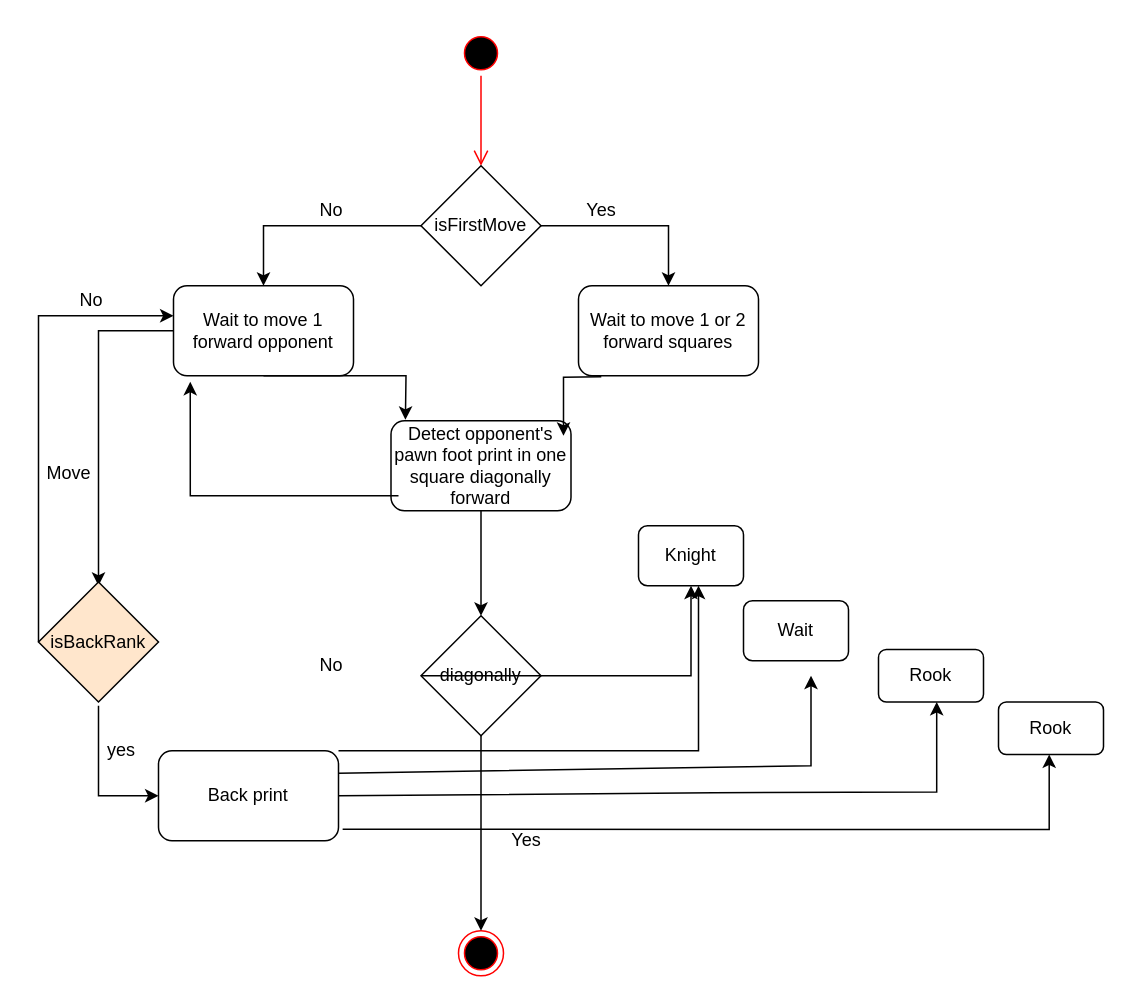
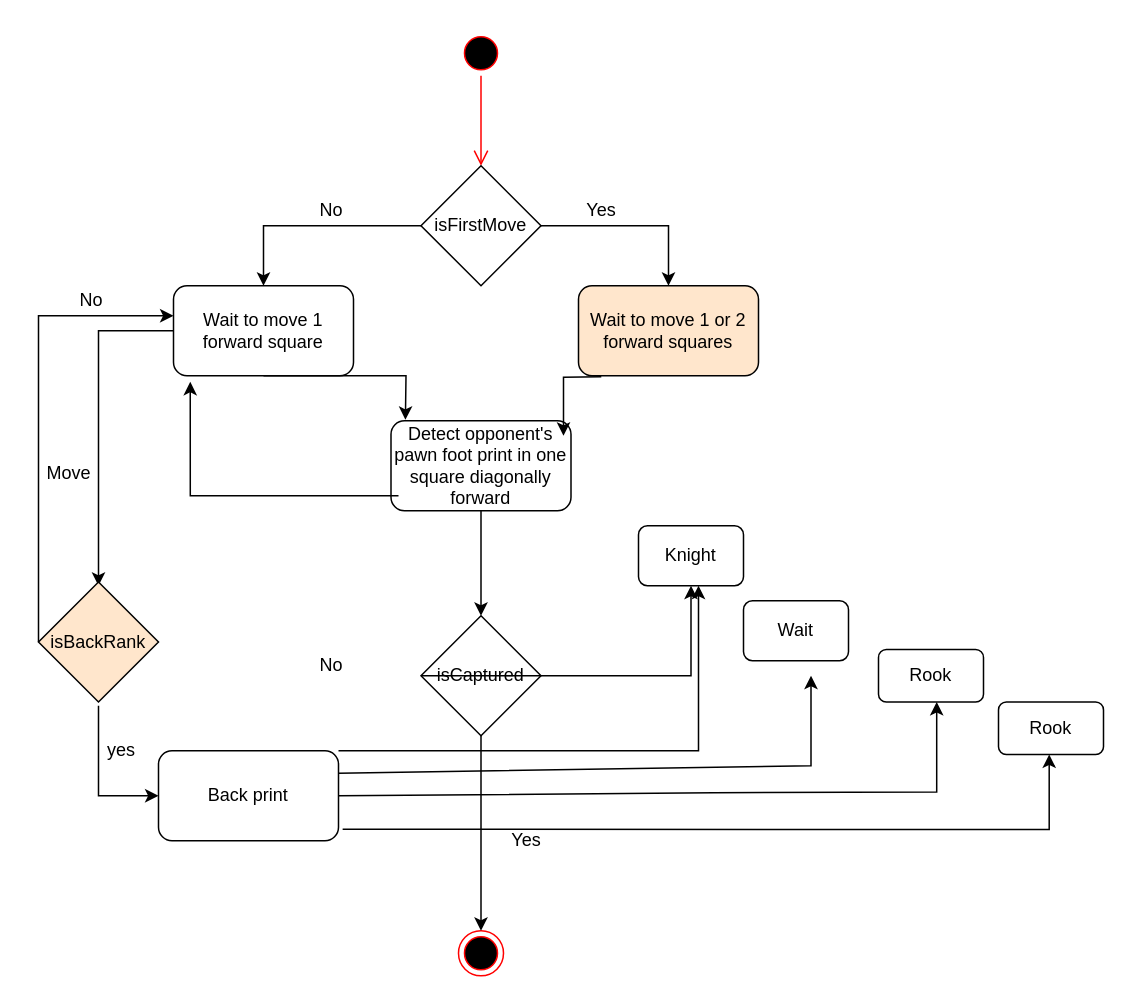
(263, 331) -> (263, 331)
(668, 331) -> (668, 331)
(481, 676) -> (481, 676)
